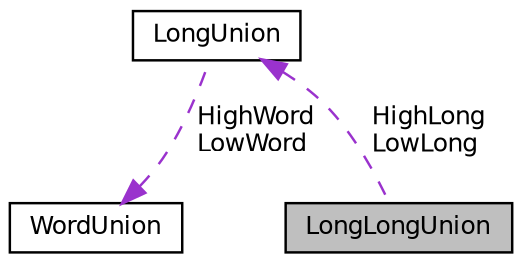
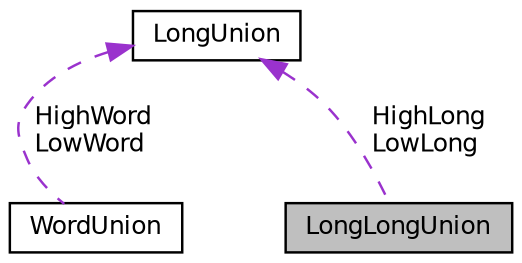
(181, 127) -> (22, 112)
